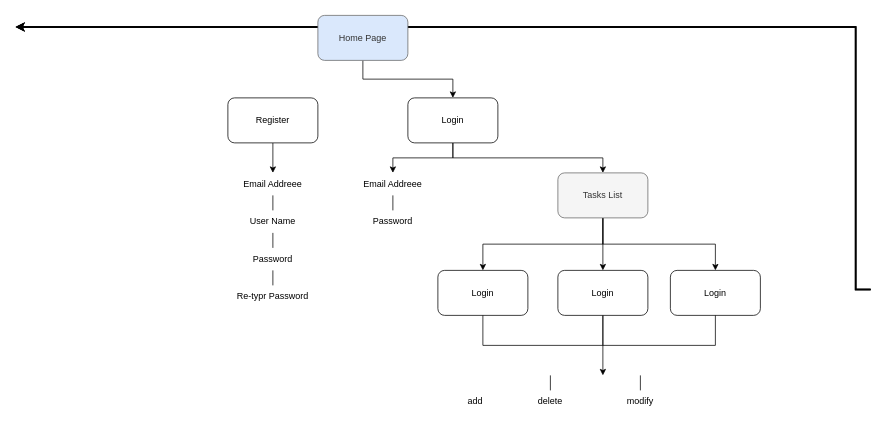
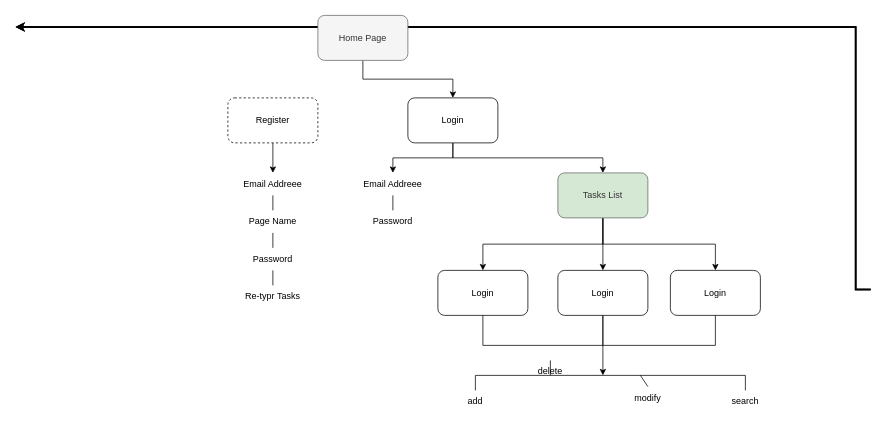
(363, 38) -> (363, 38)
(273, 120) -> (273, 120)
(603, 195) -> (603, 195)
(273, 222) -> (273, 222)
(273, 297) -> (273, 297)
none -> (610, 375)
(550, 402) -> (550, 372)
(640, 402) -> (648, 398)
none -> (745, 402)
